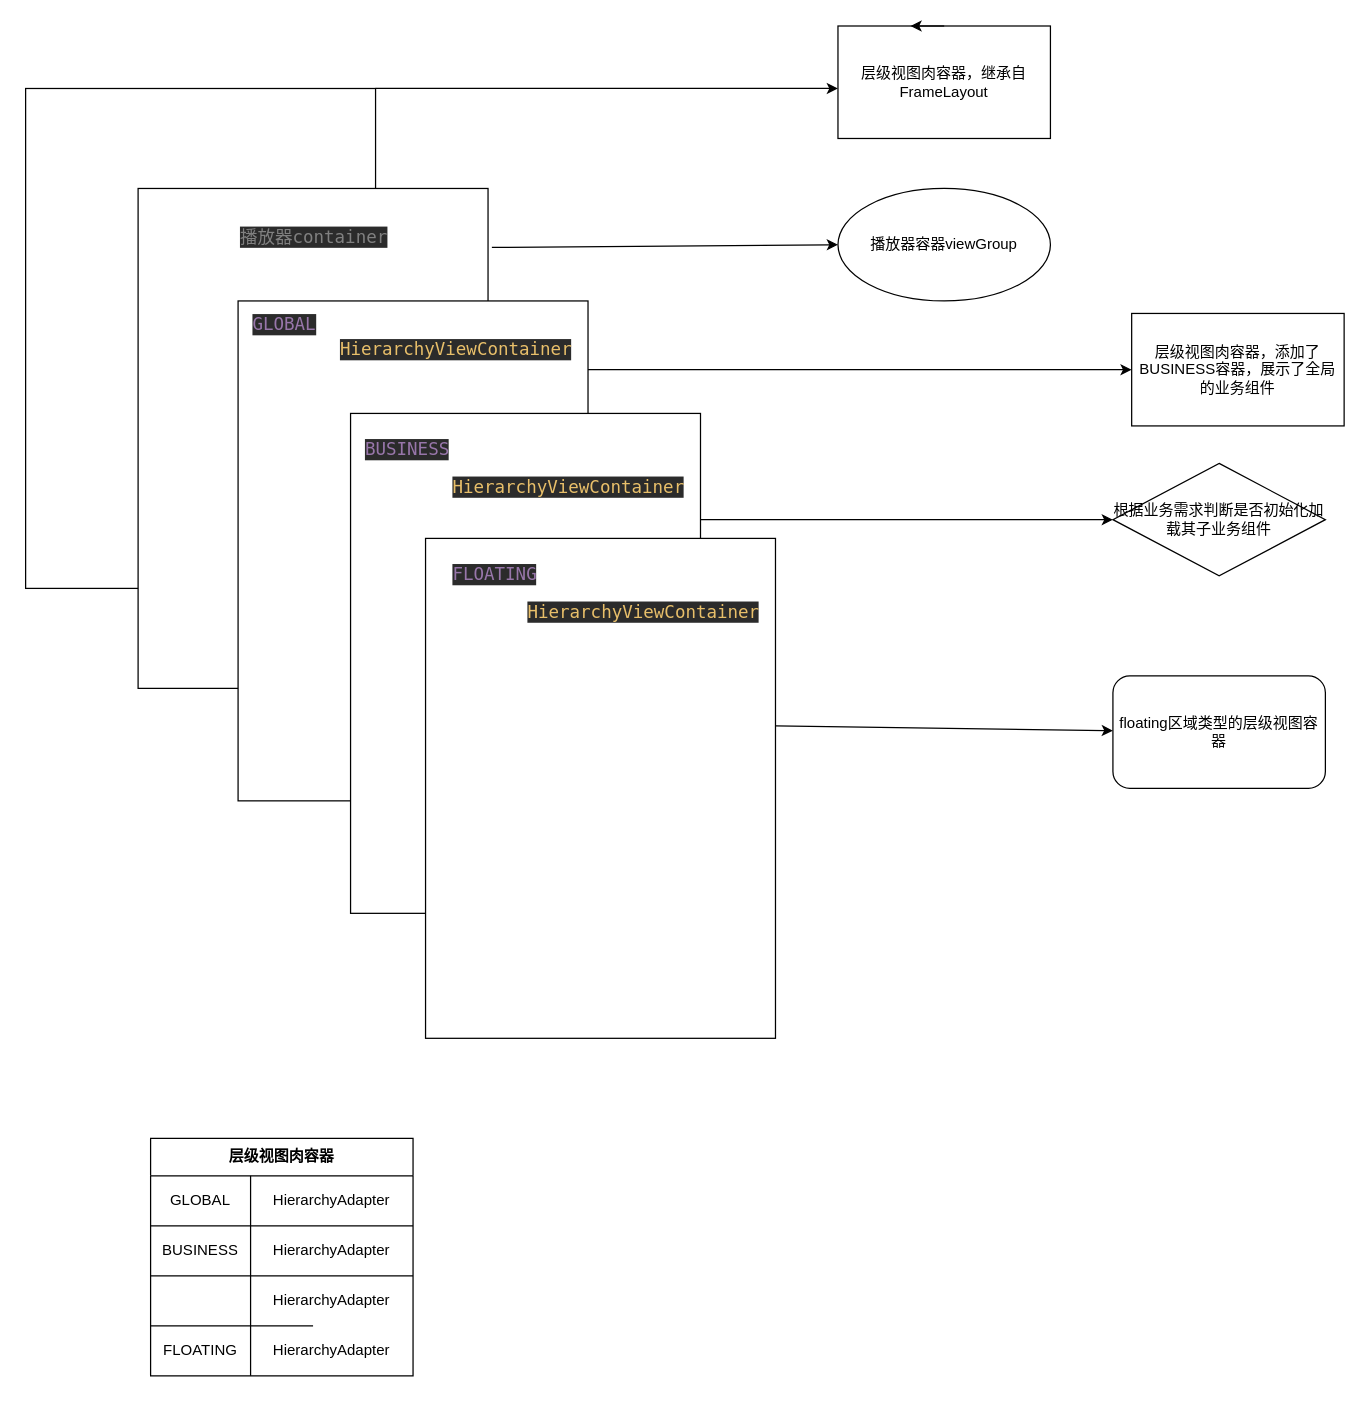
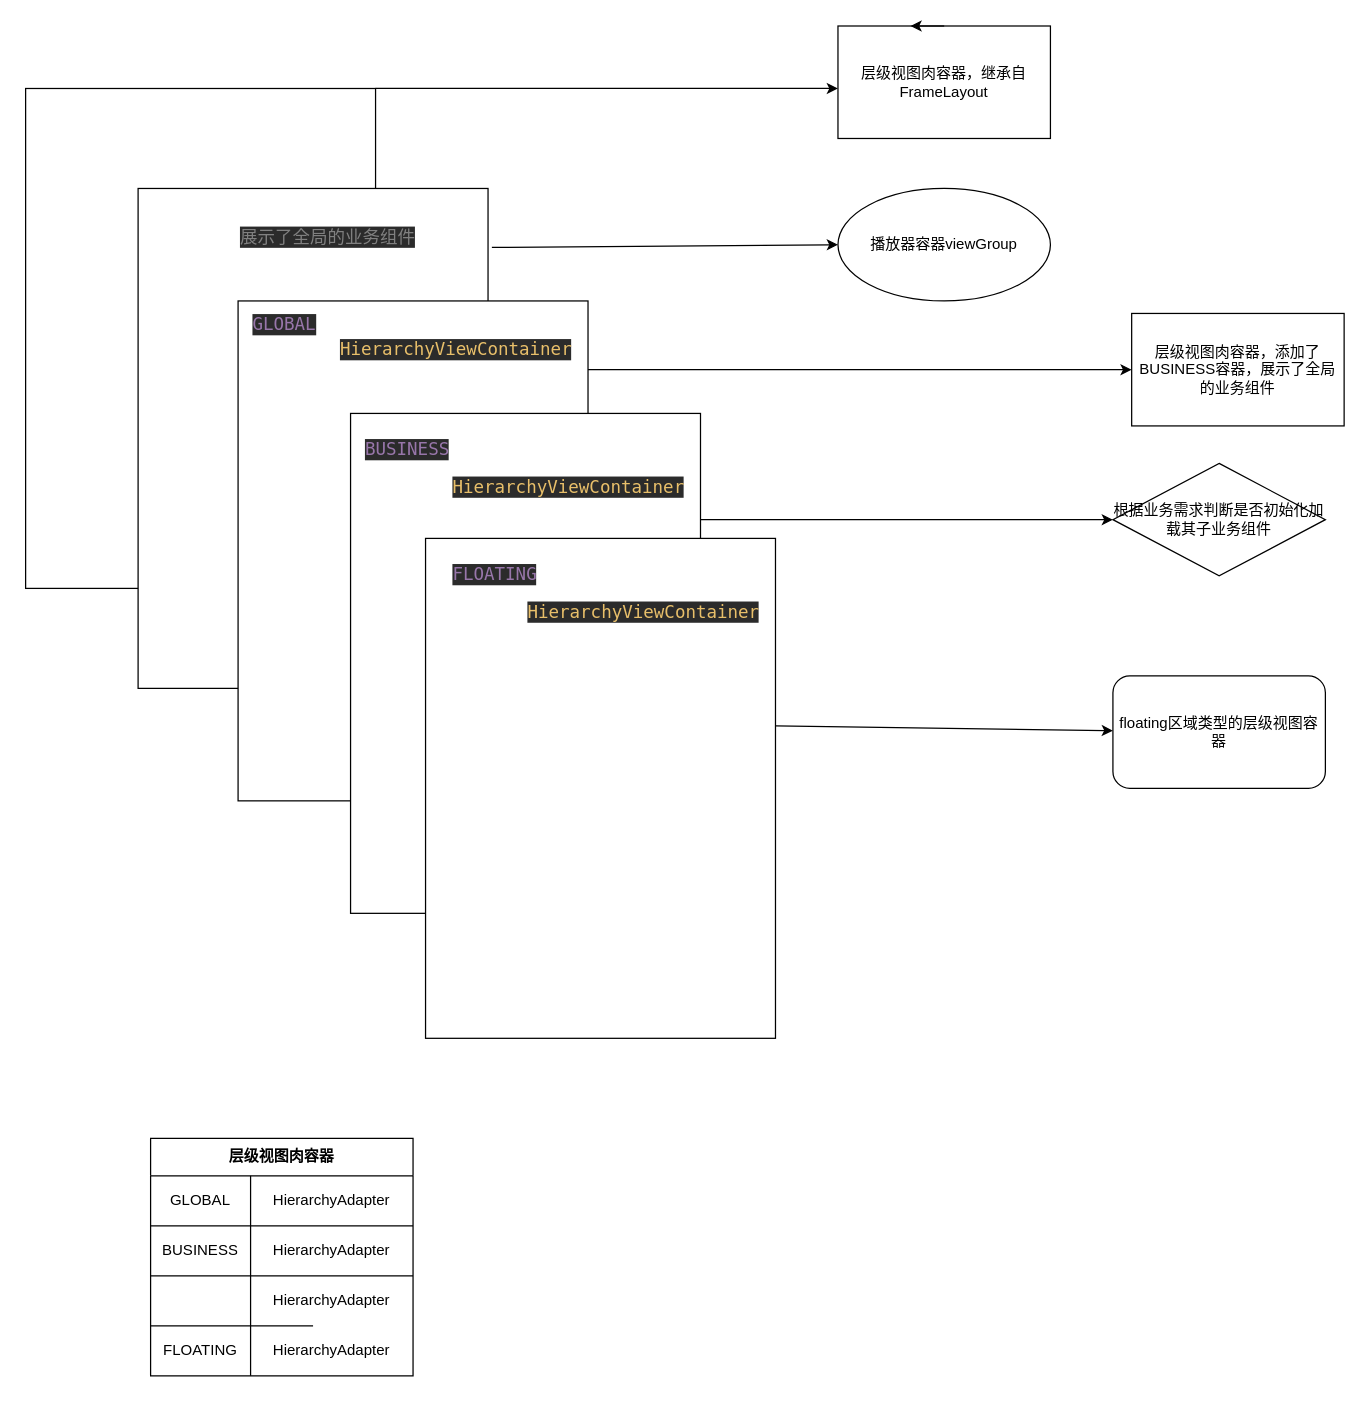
(299, 218) -> (316, 218)
